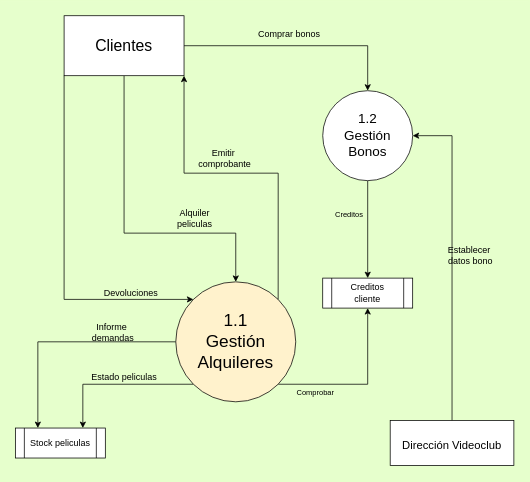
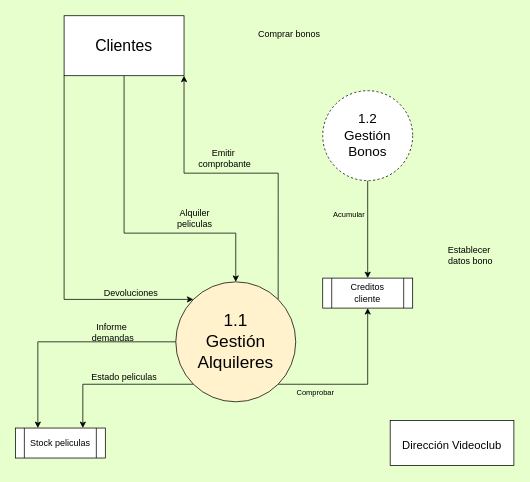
(296, 45) -> none
(368, 135) -> (368, 135)
(436, 135) -> none
(350, 214) -> (350, 214)
